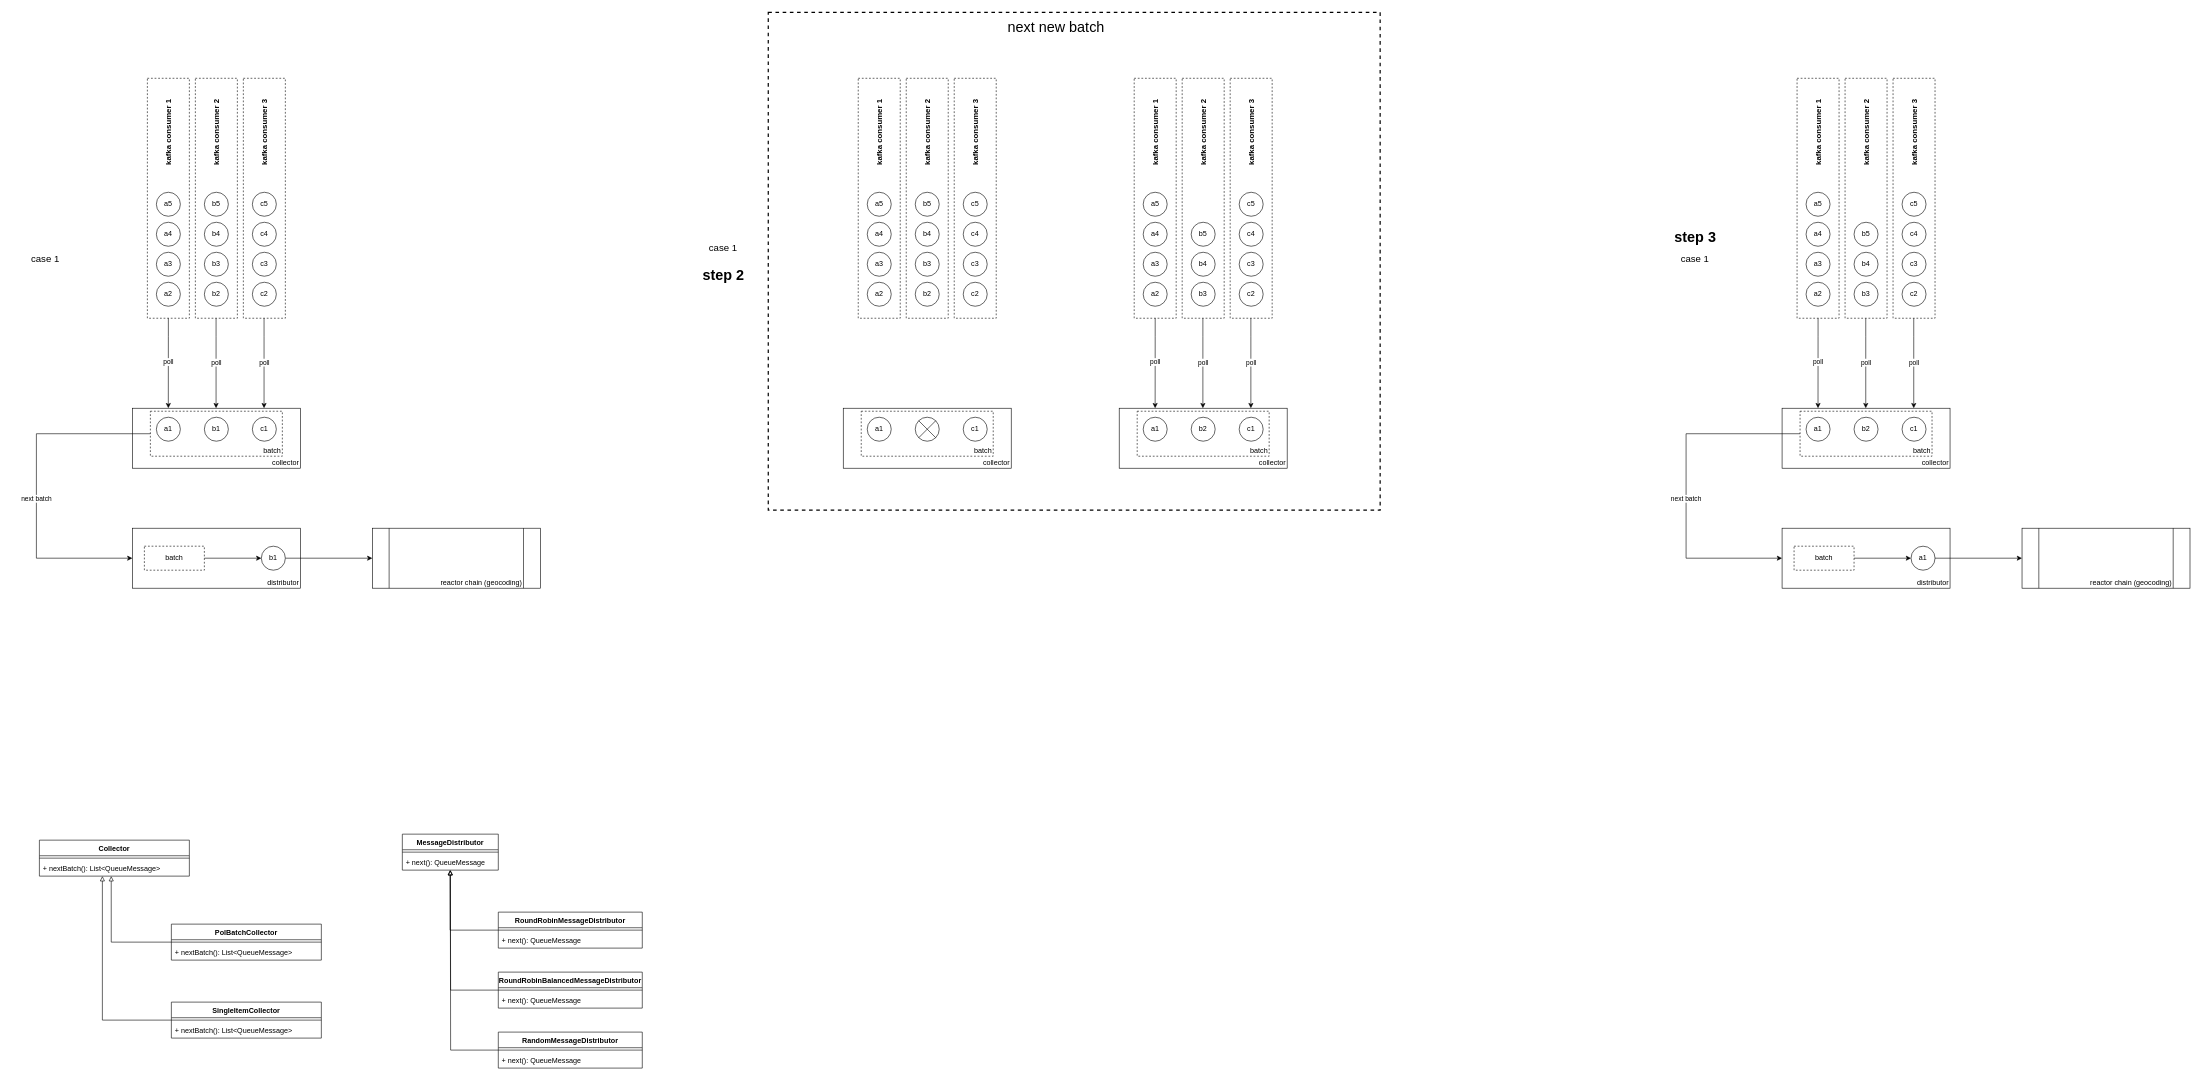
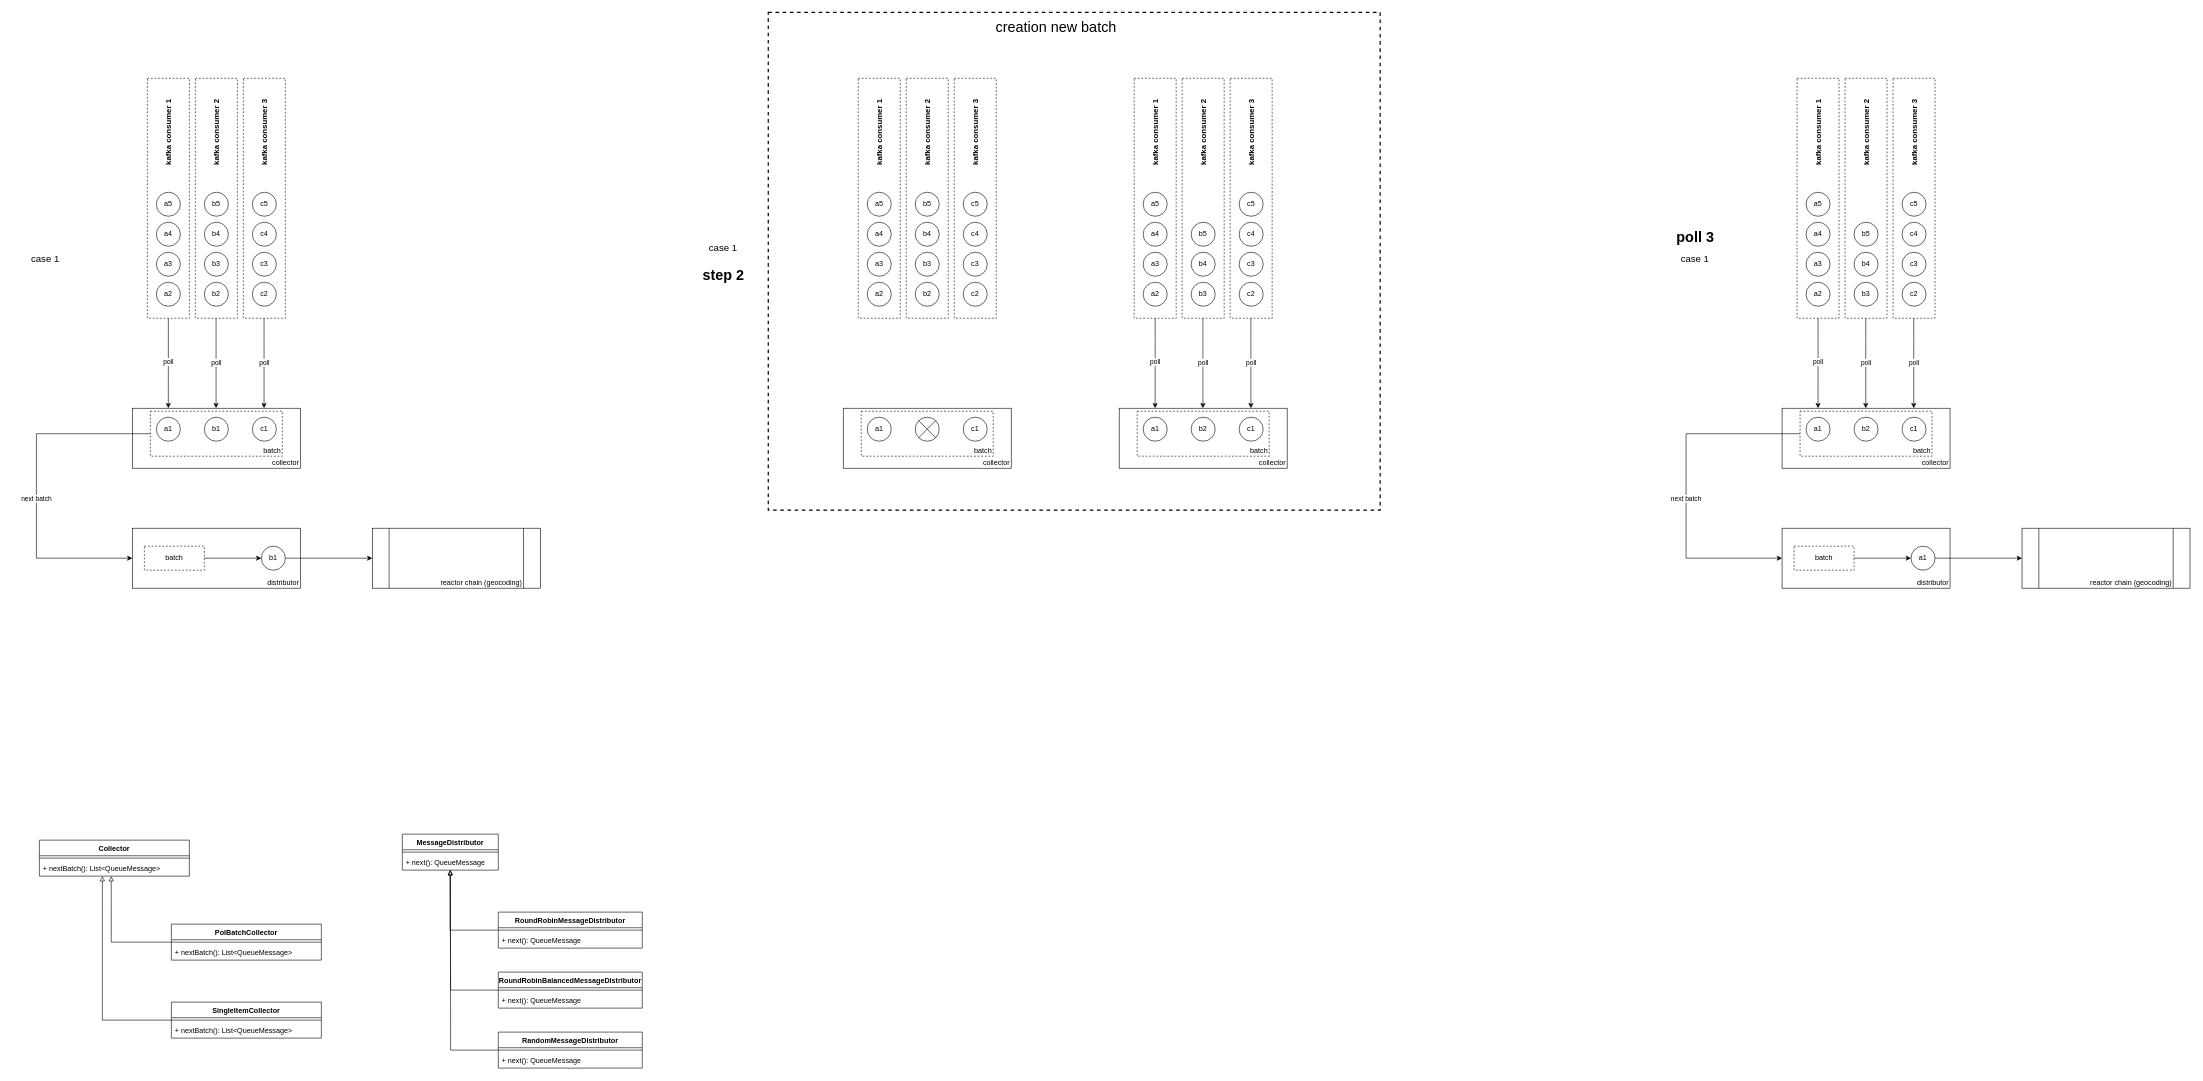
(1056, 27) -> (1056, 27)
(1696, 237) -> (1696, 237)
